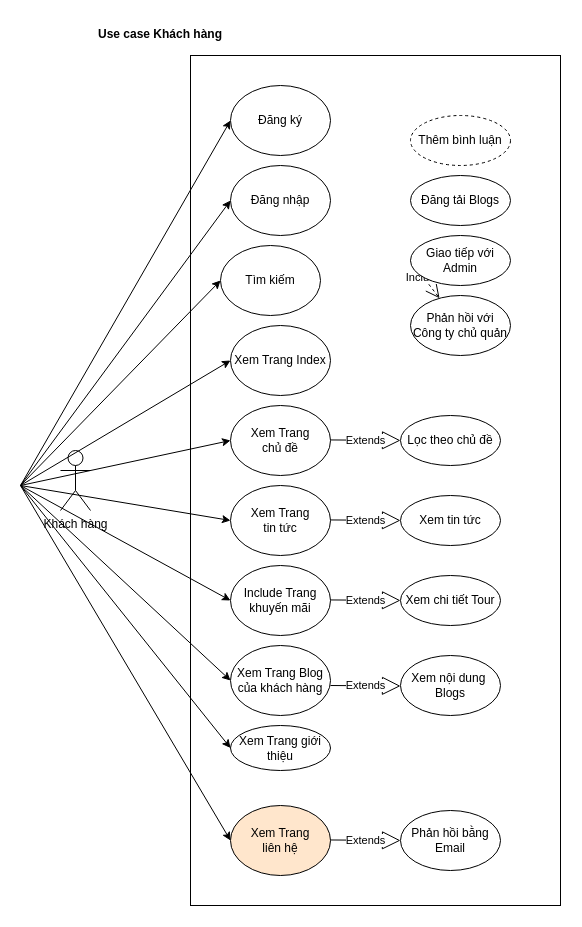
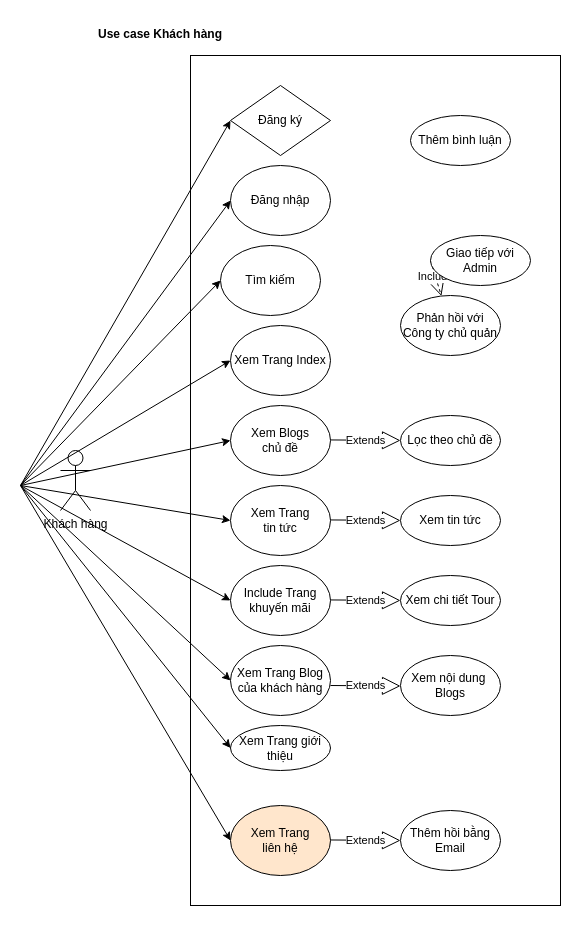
(281, 121) -> (281, 121)
(461, 141) -> (461, 141)
(461, 201) -> none
(461, 261) -> (481, 261)
(461, 326) -> (451, 326)
(281, 441) -> (281, 441)
(451, 841) -> (451, 841)
